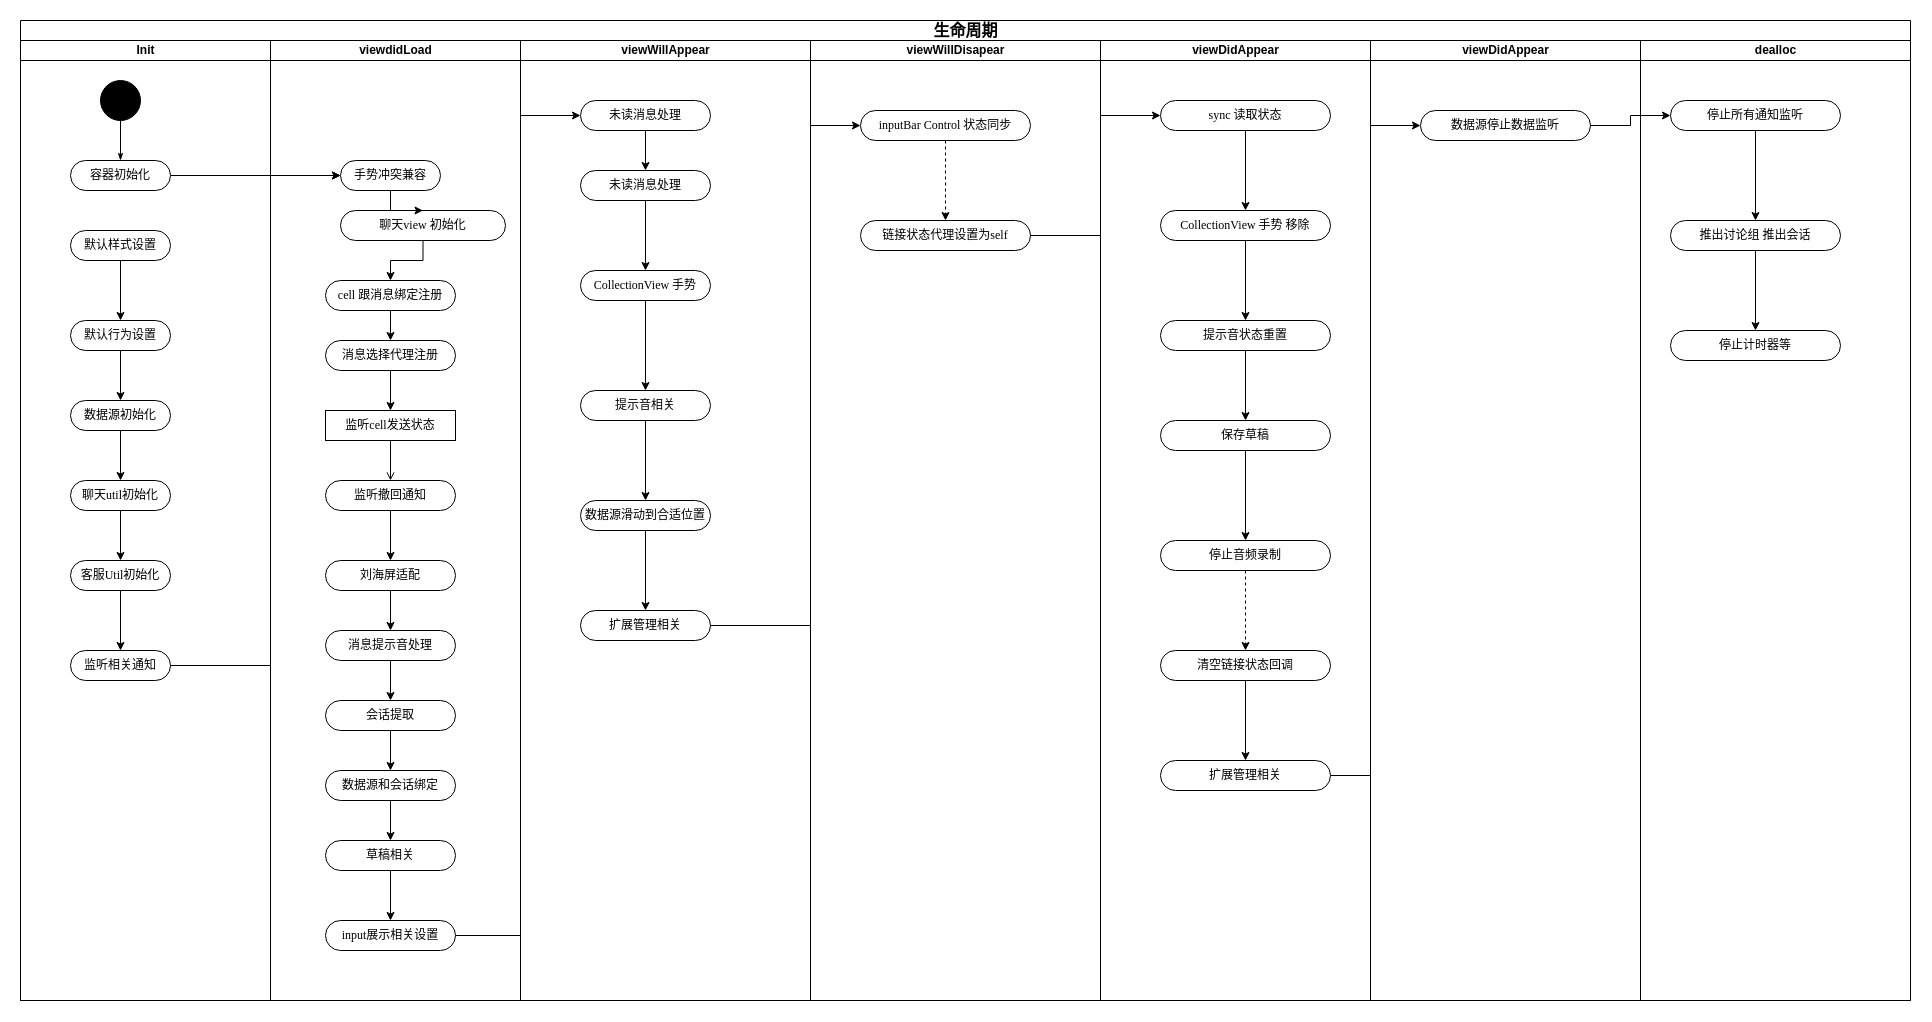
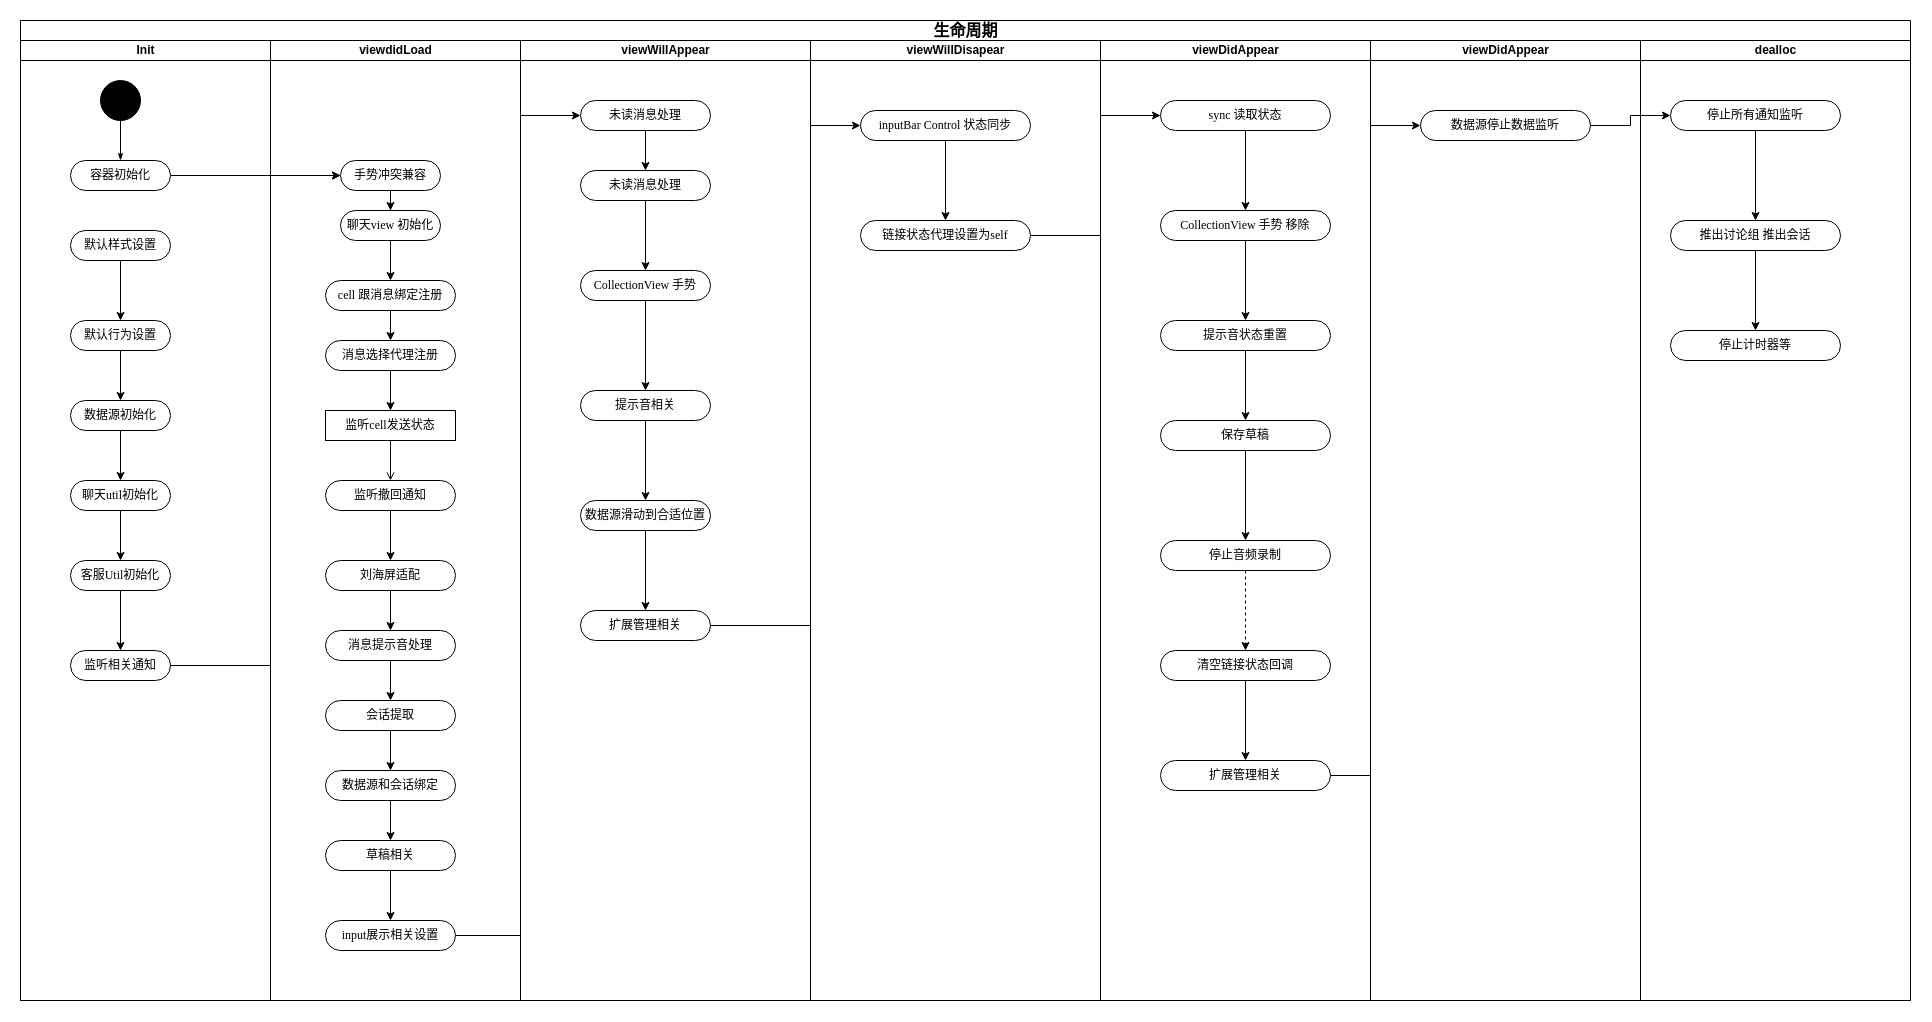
(946, 178) -> (946, 178)
(423, 226) -> (391, 226)
